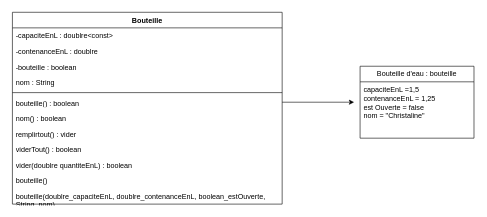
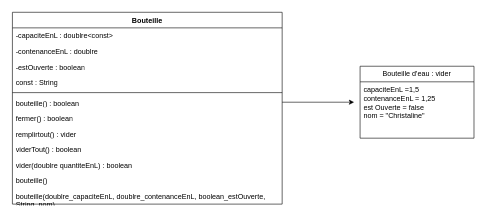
(50, 68) -> (54, 68)
(417, 74) -> (417, 74)
(36, 83) -> (40, 83)
(42, 119) -> (48, 119)
